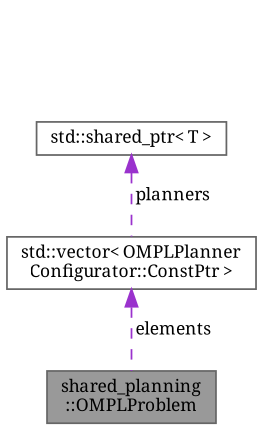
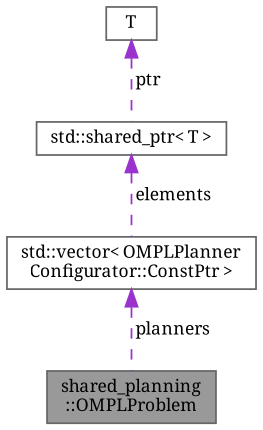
none -> (131, 24)
(172, 196) -> (172, 196)
(172, 330) -> (172, 330)
